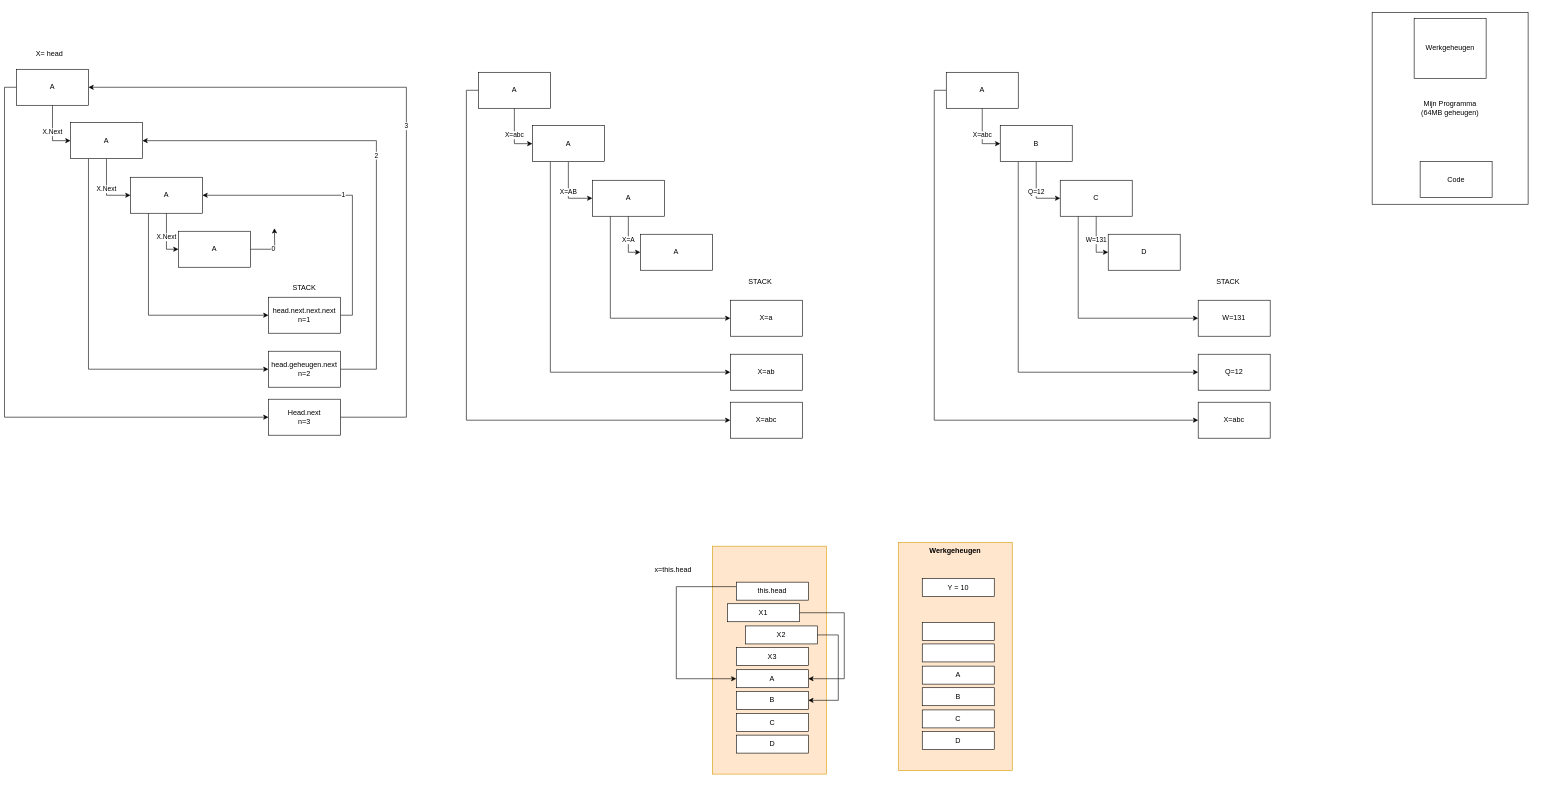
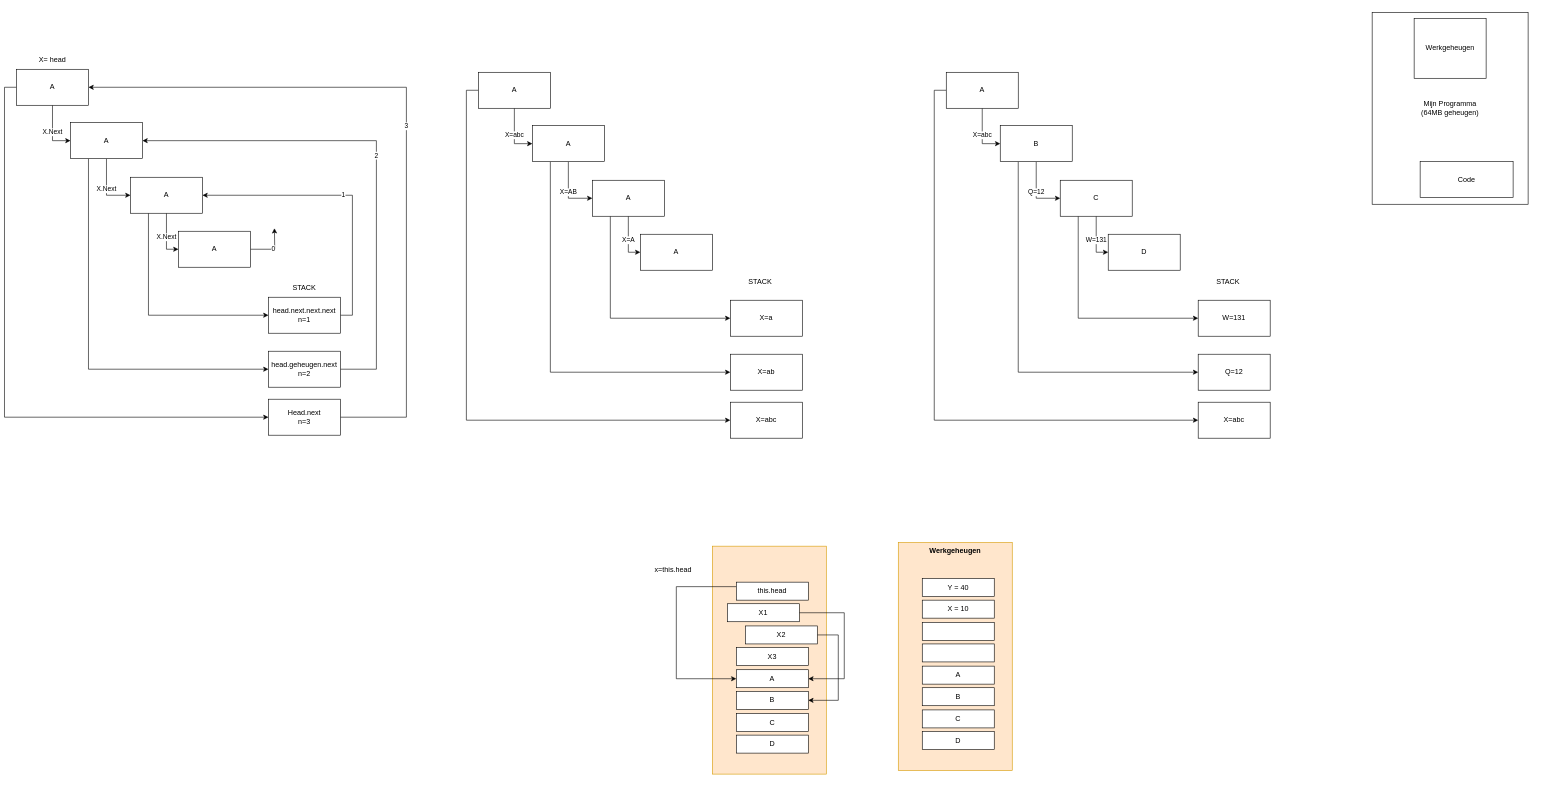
(50, 54) -> (53, 60)
(1457, 180) -> (1467, 180)
(959, 588) -> (959, 588)
none -> (959, 609)
